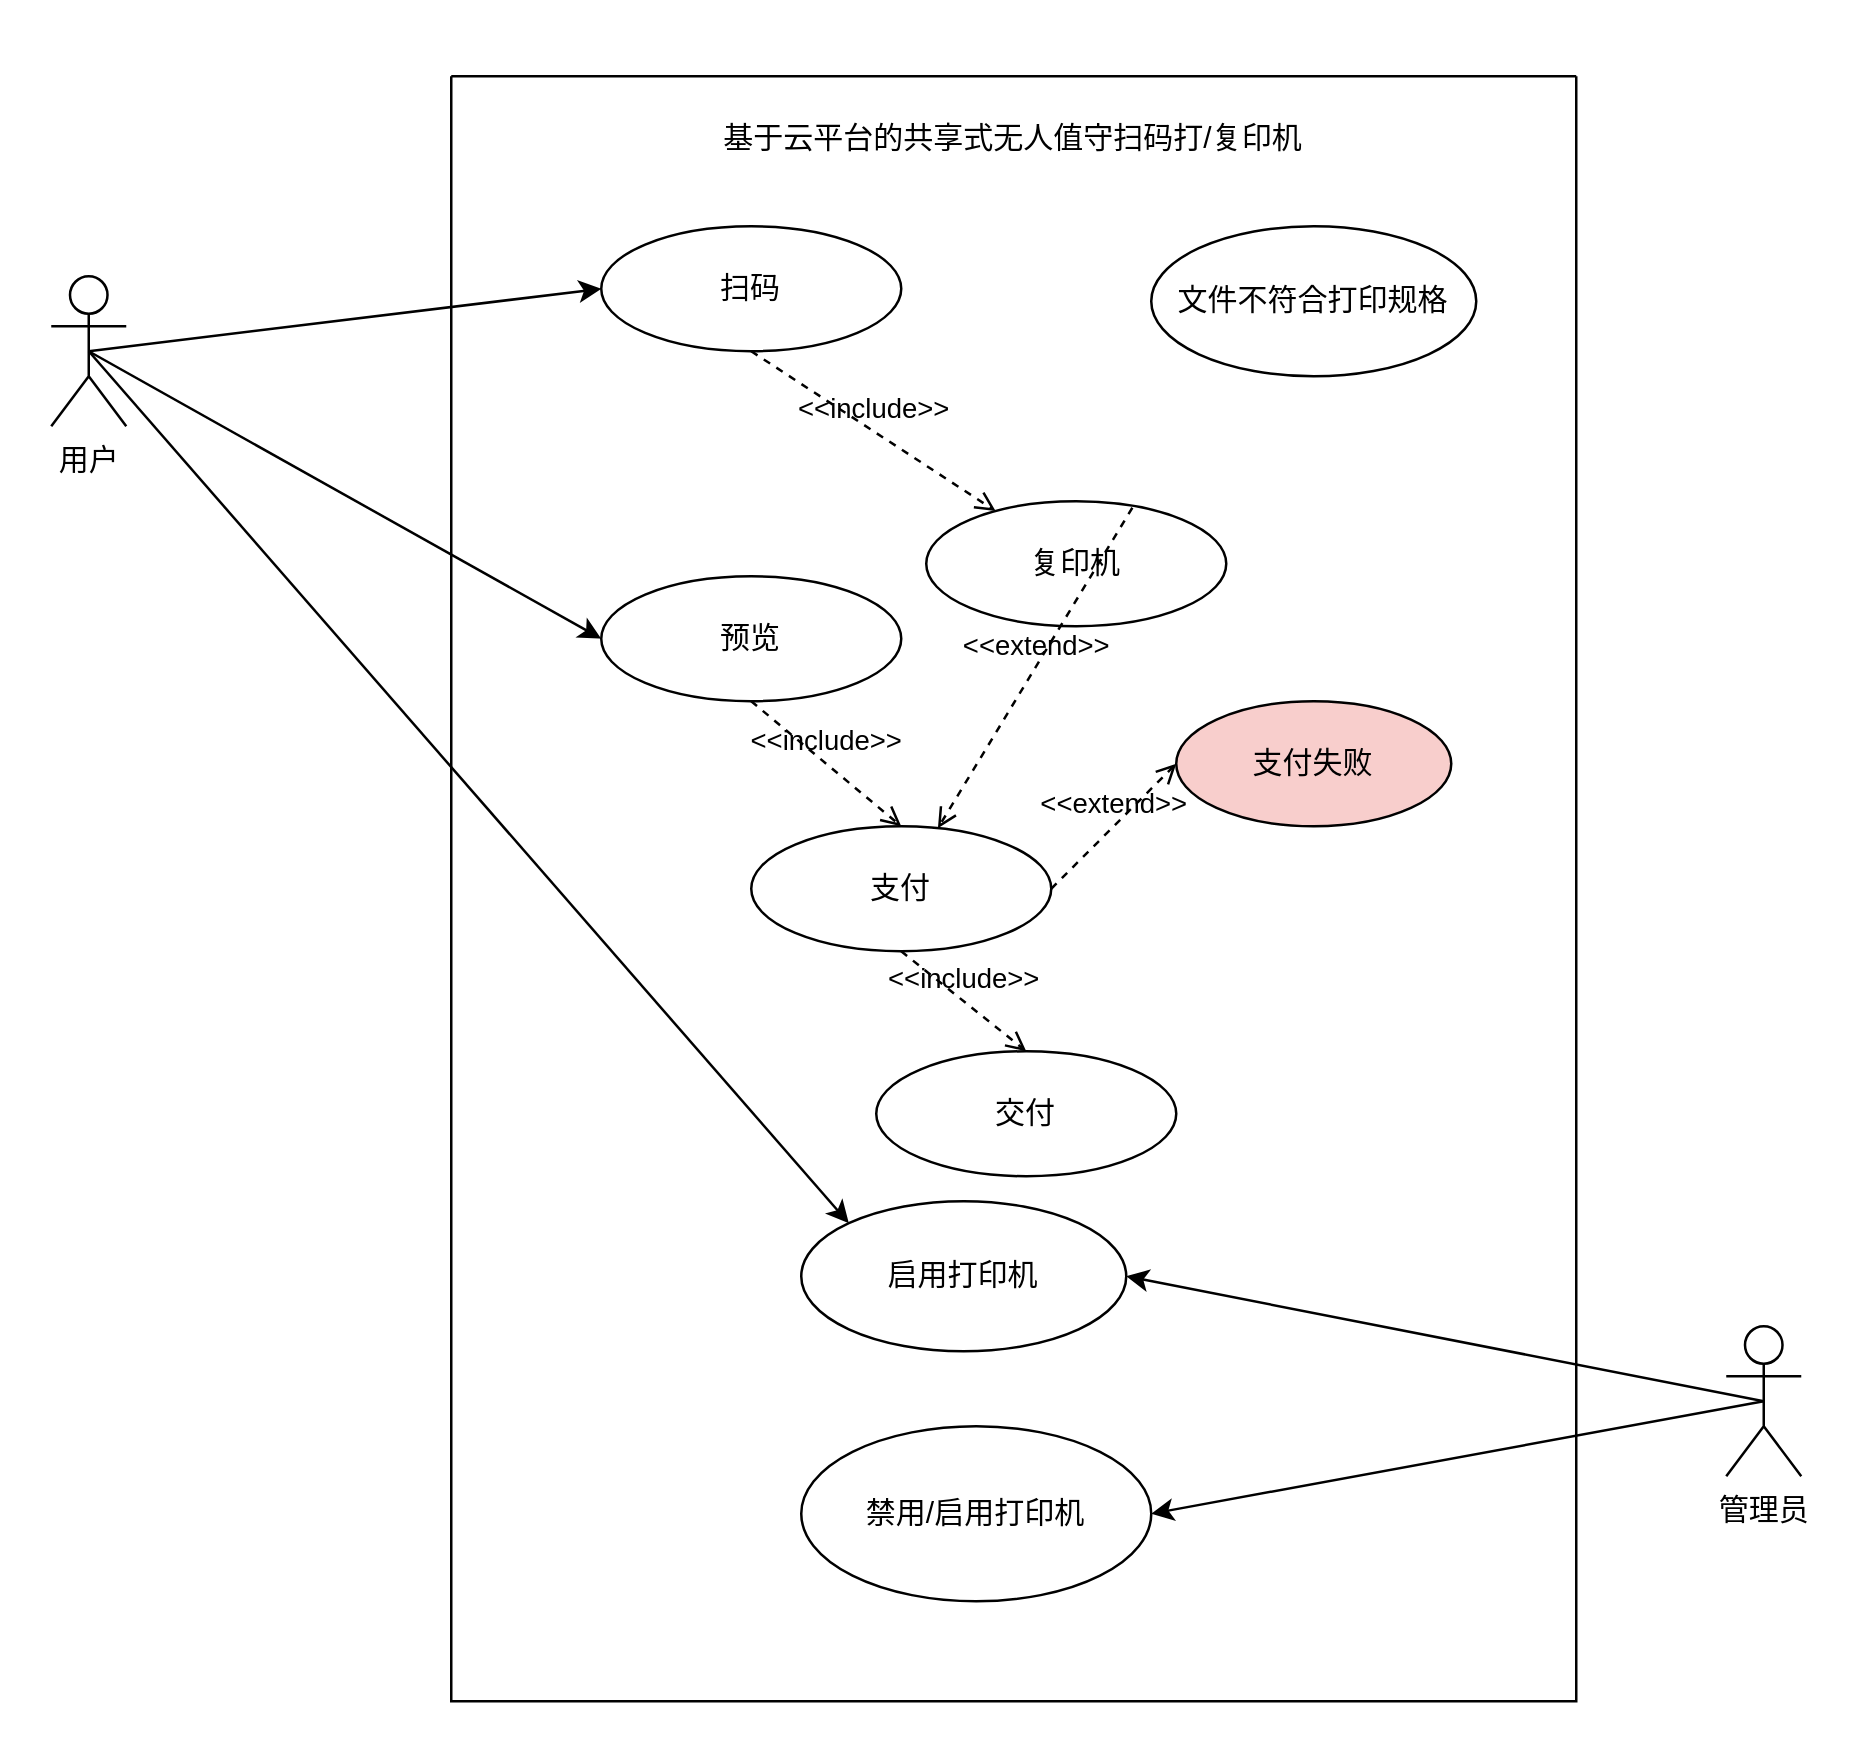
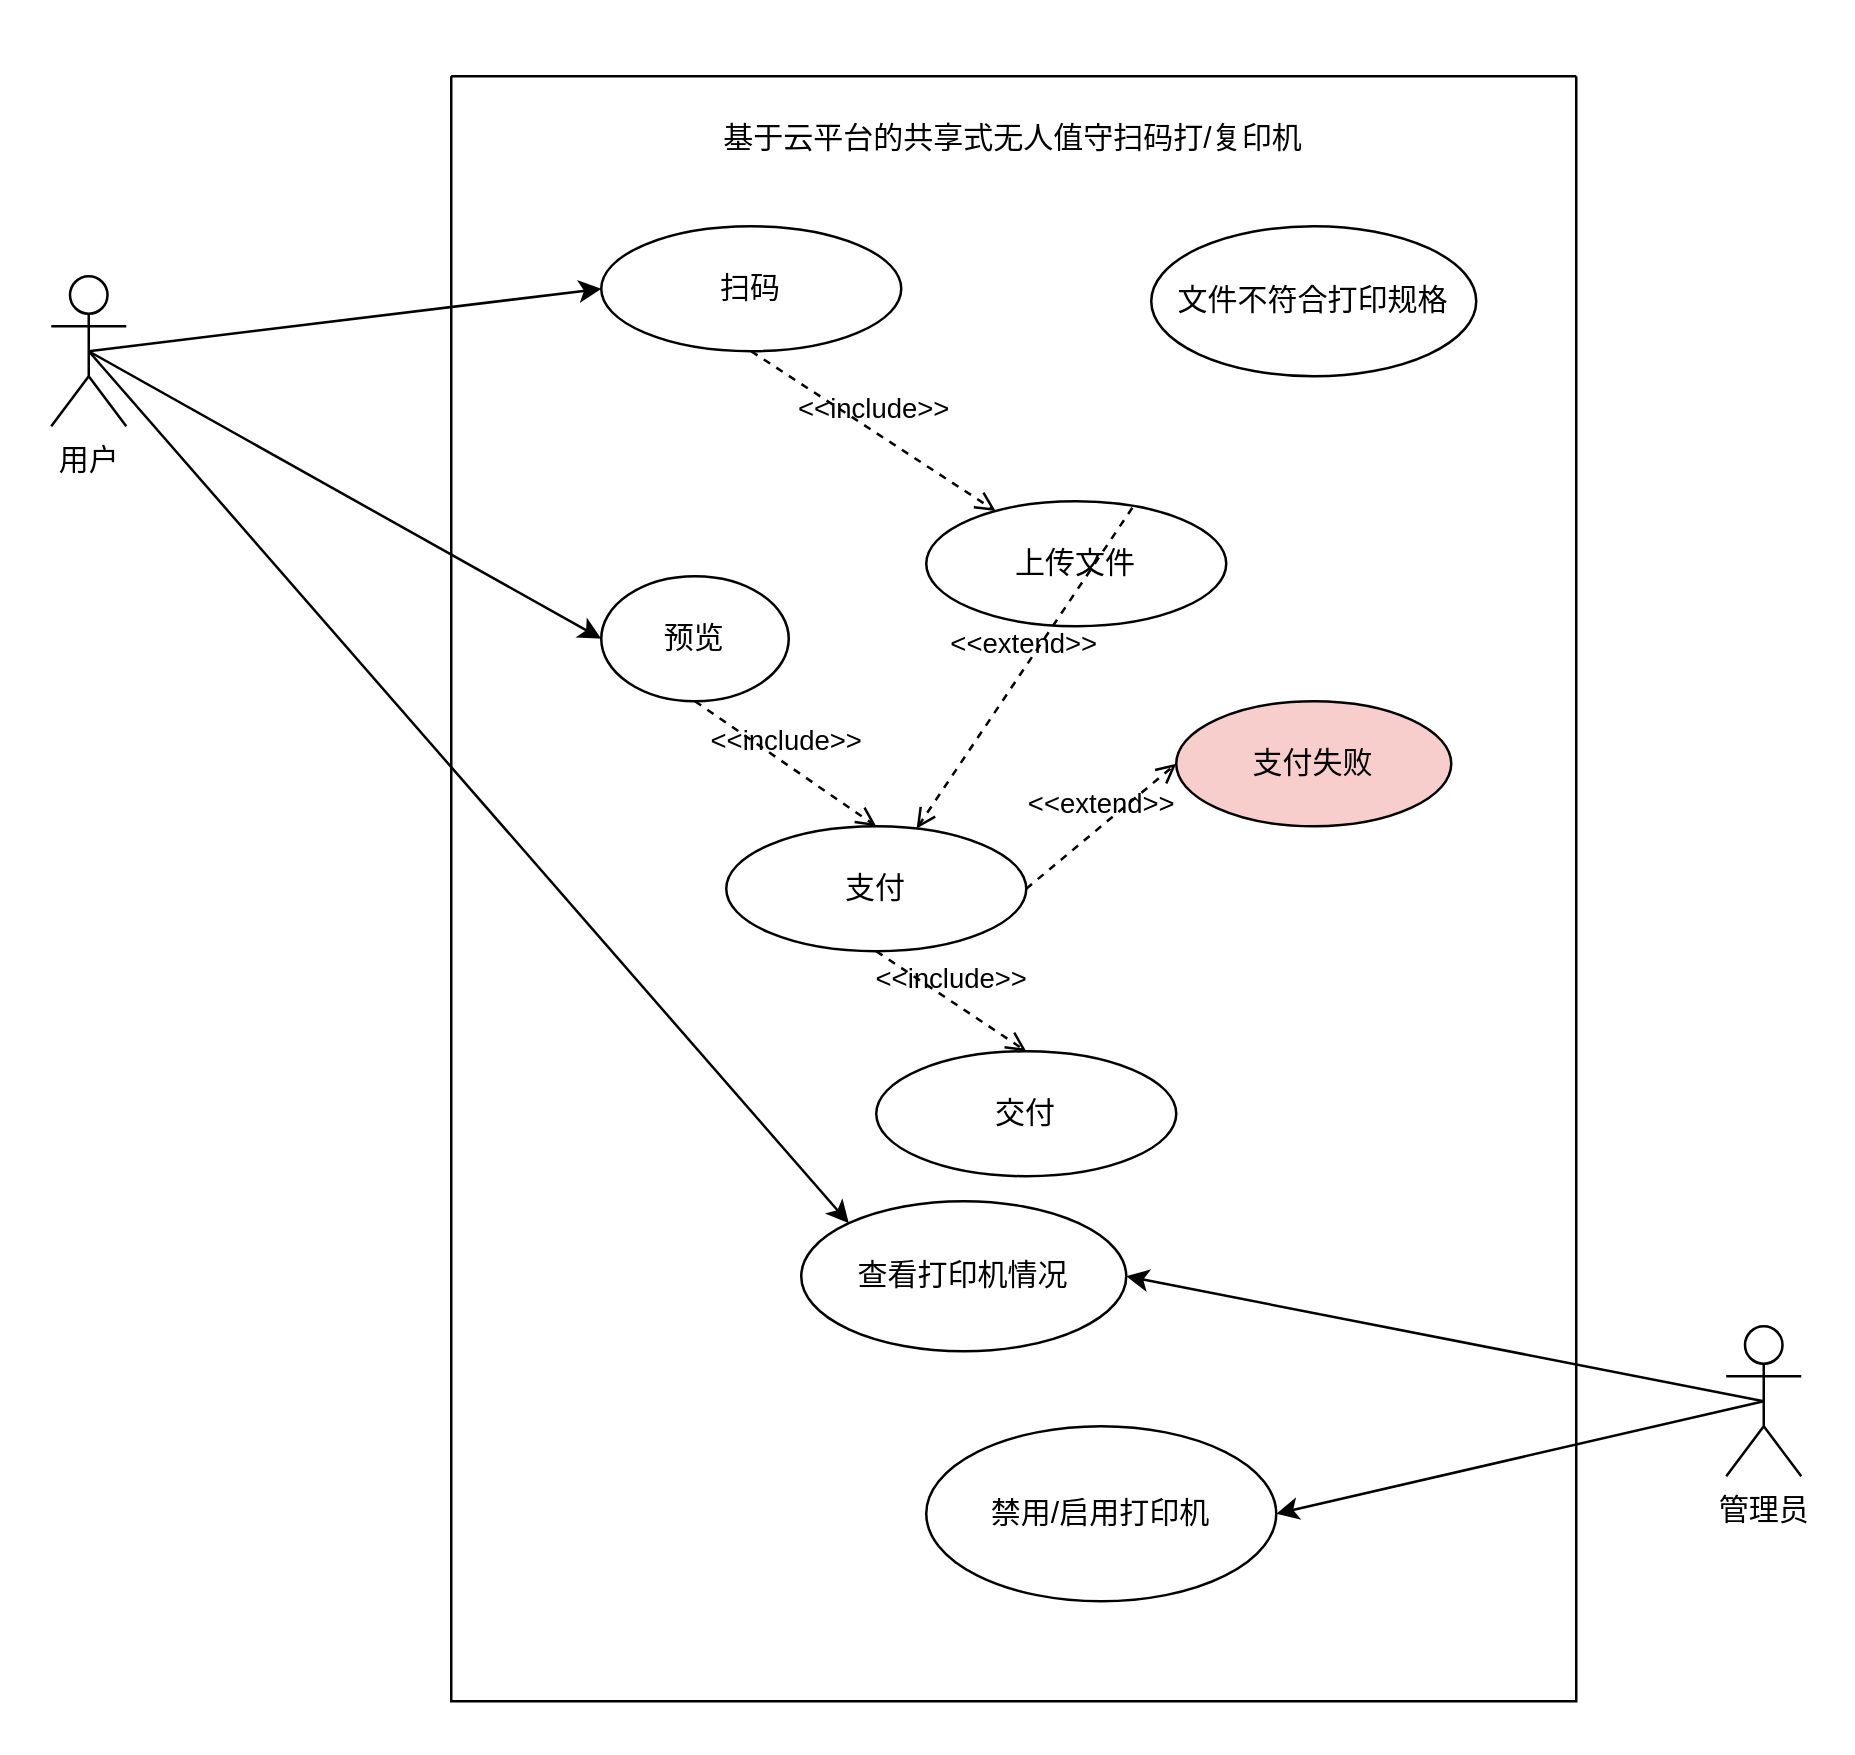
(1076, 564) -> (1076, 564)
(751, 639) -> (695, 639)
(901, 889) -> (876, 889)
(964, 1276) -> (964, 1276)
(976, 1514) -> (1101, 1514)
